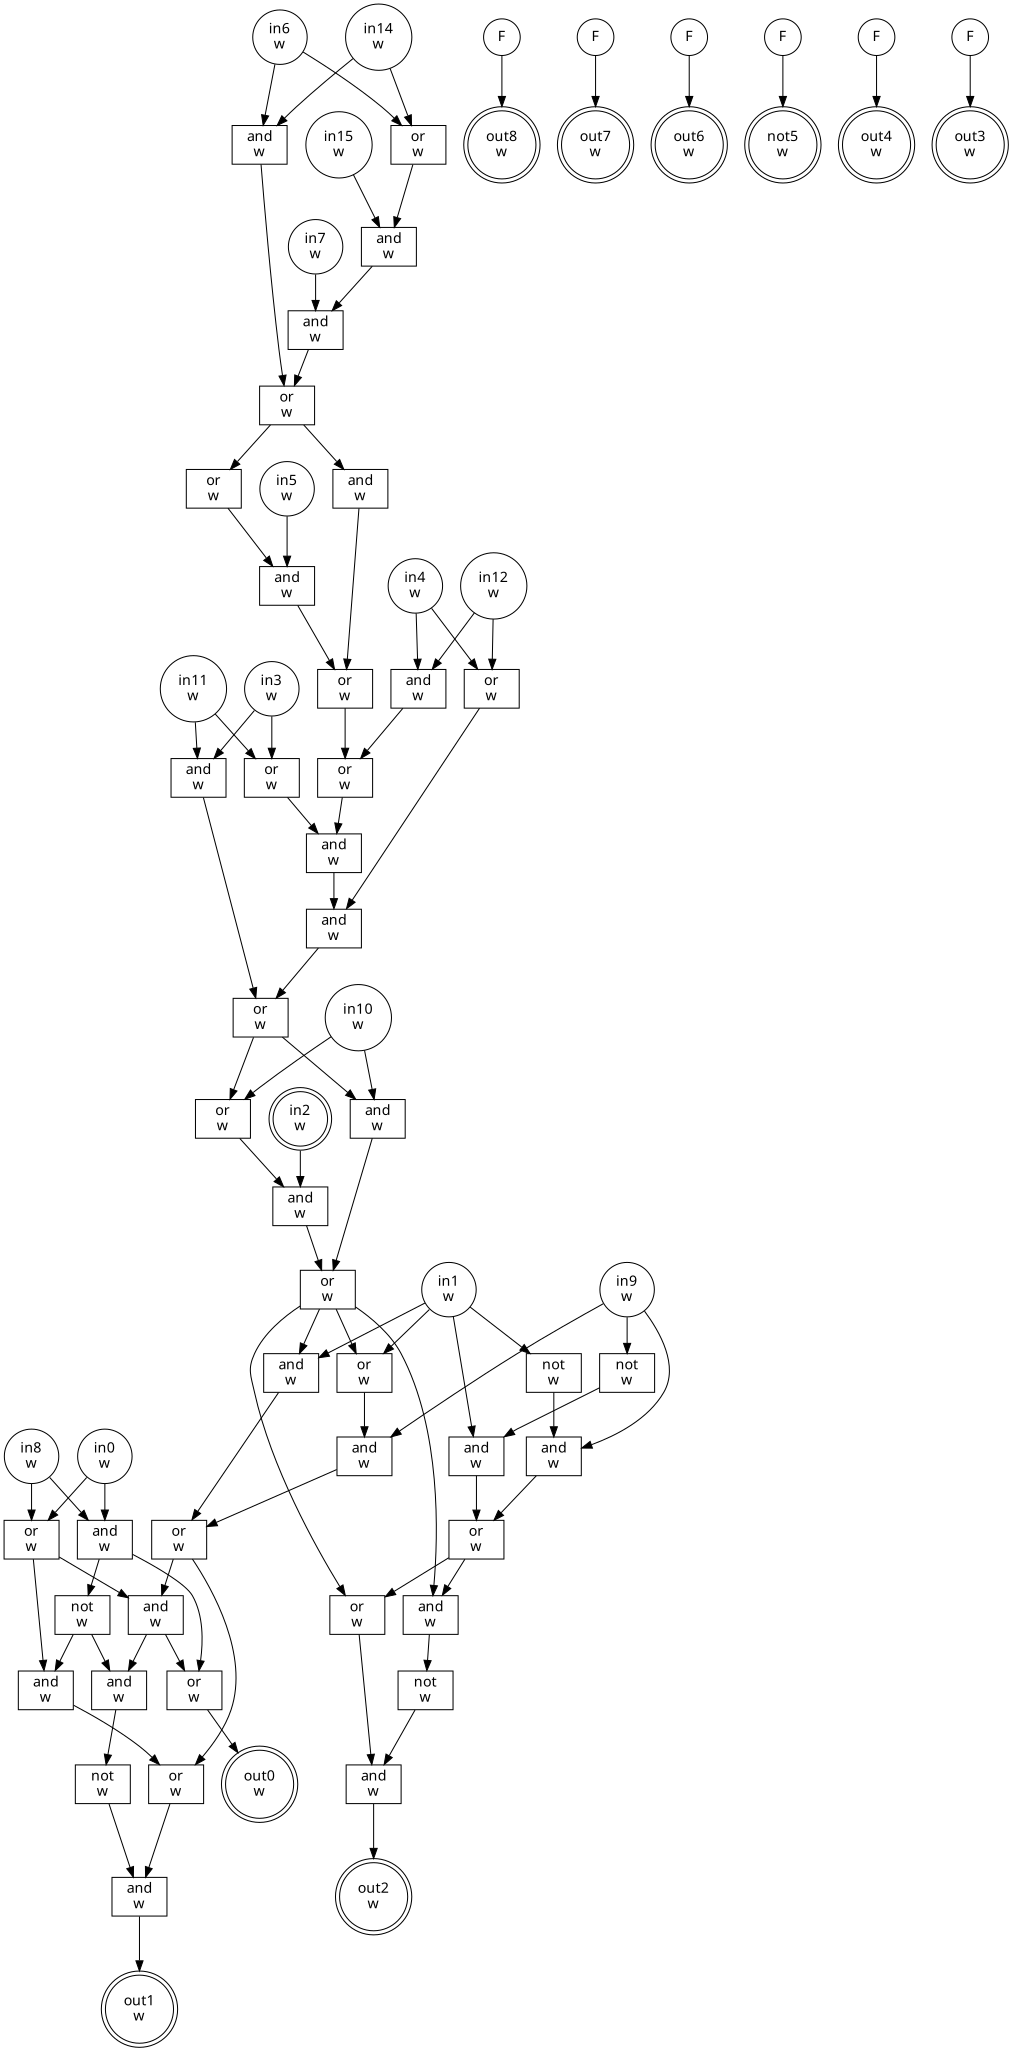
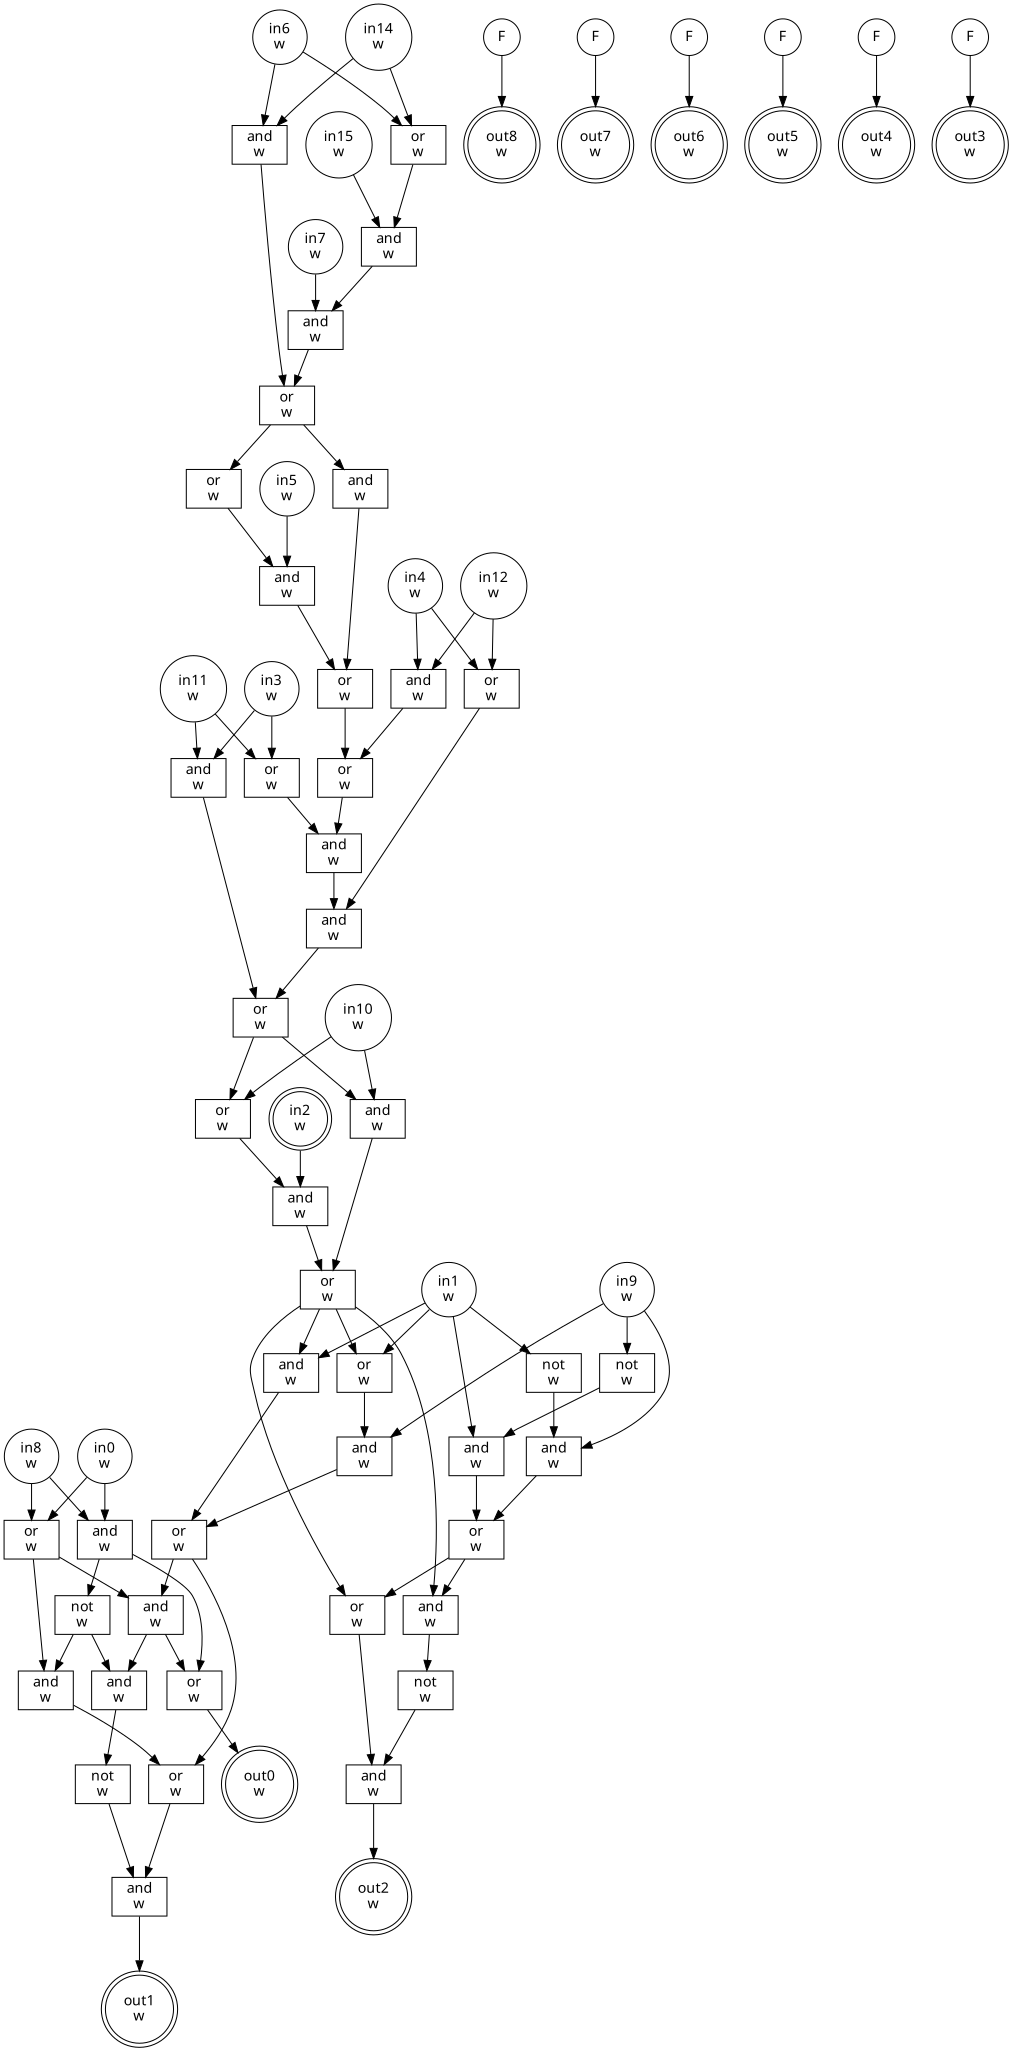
(783, 145) -> (783, 145)
